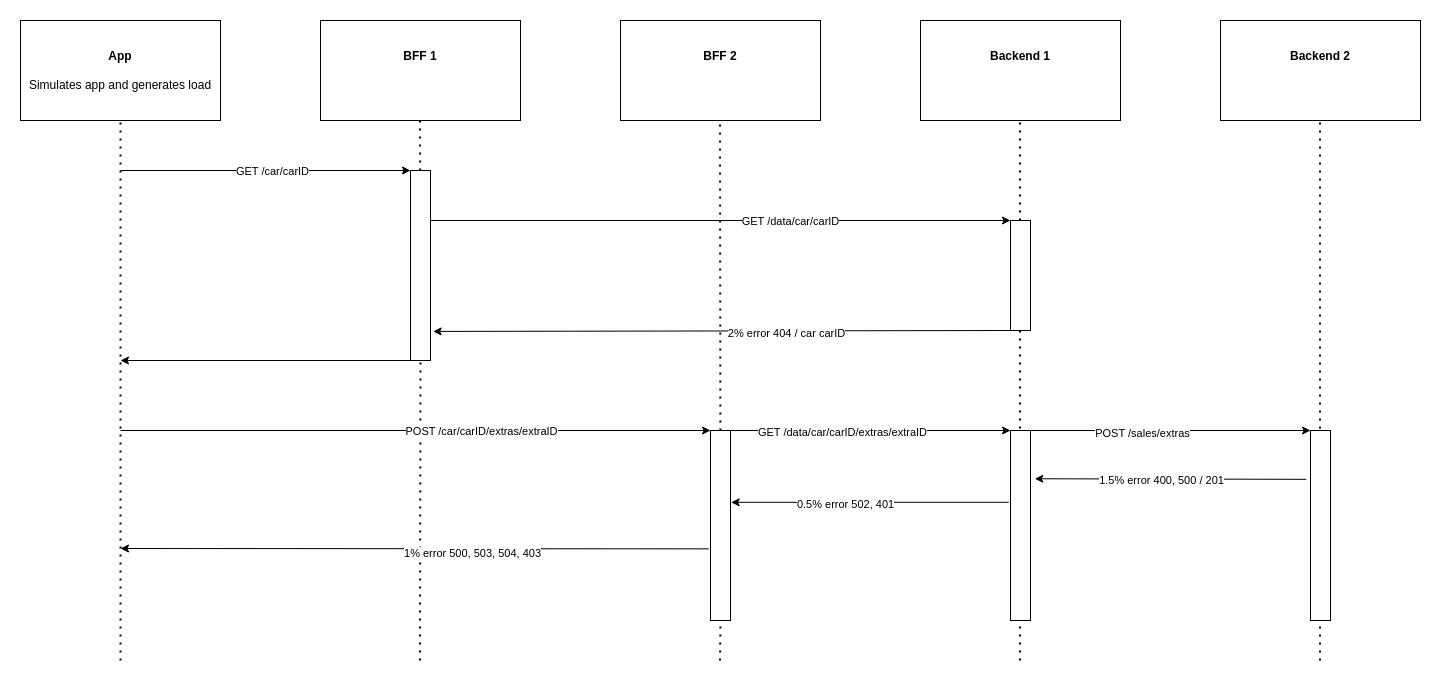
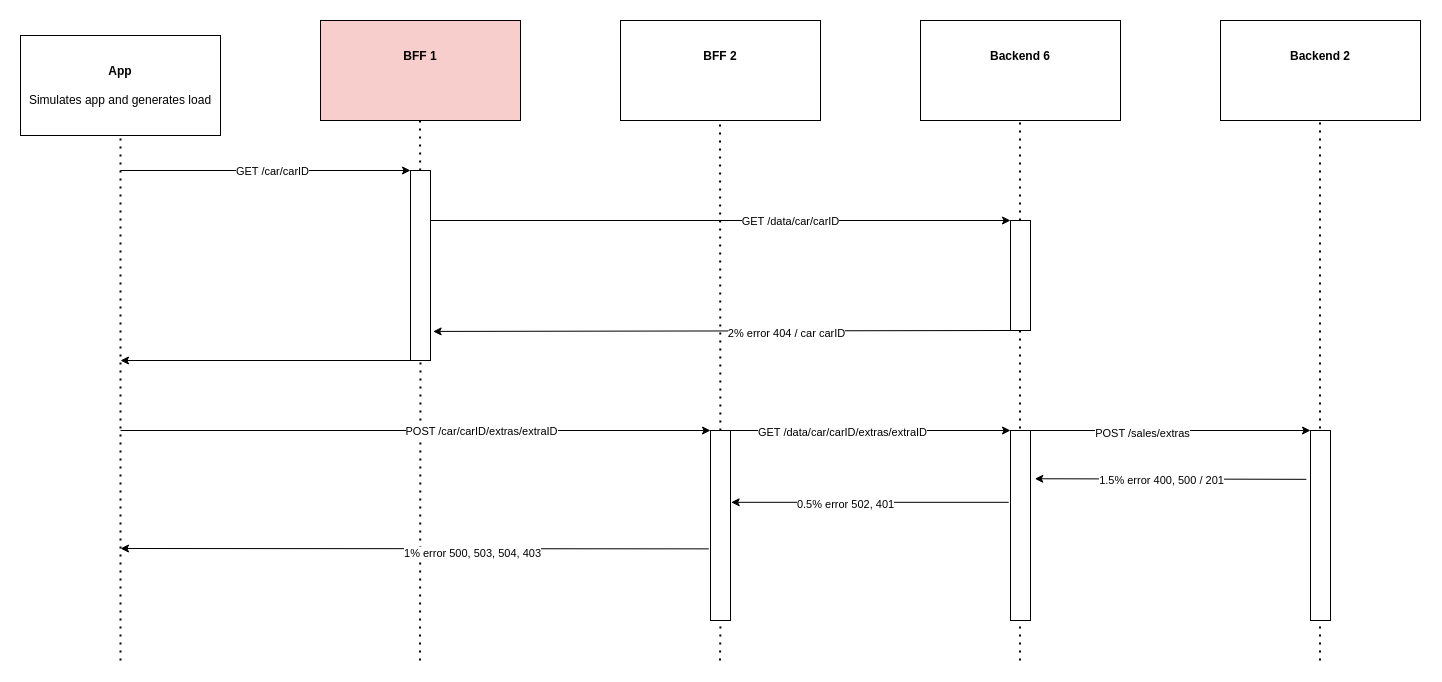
(121, 71) -> (121, 86)
(421, 71) -> (421, 71)
(1021, 71) -> (1021, 71)
